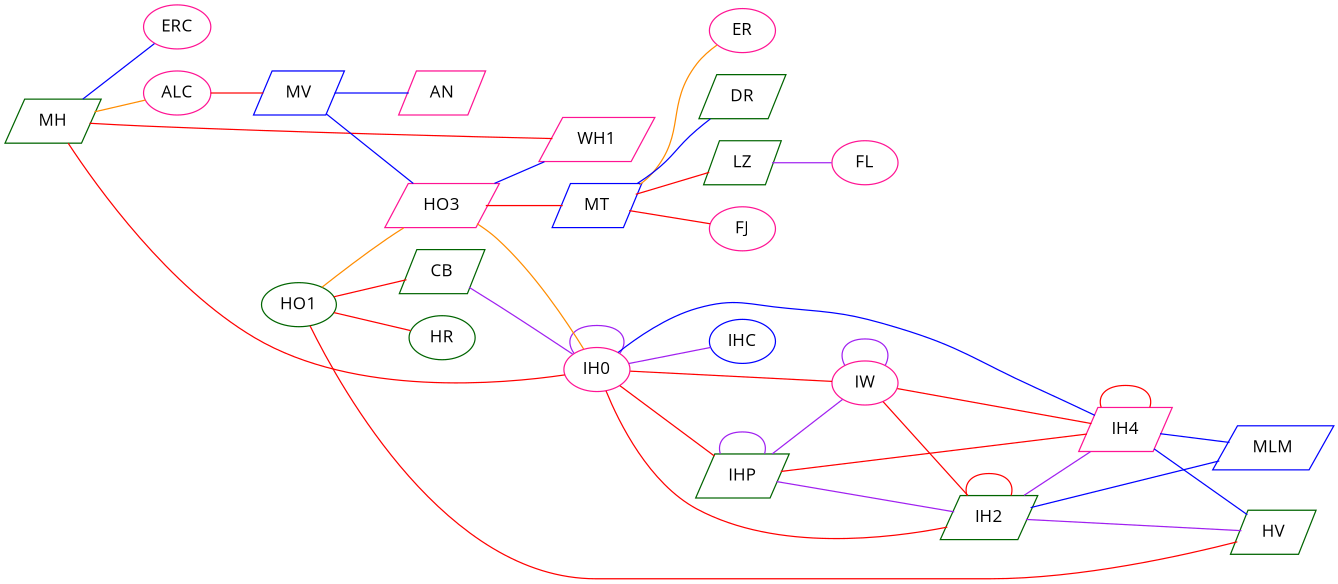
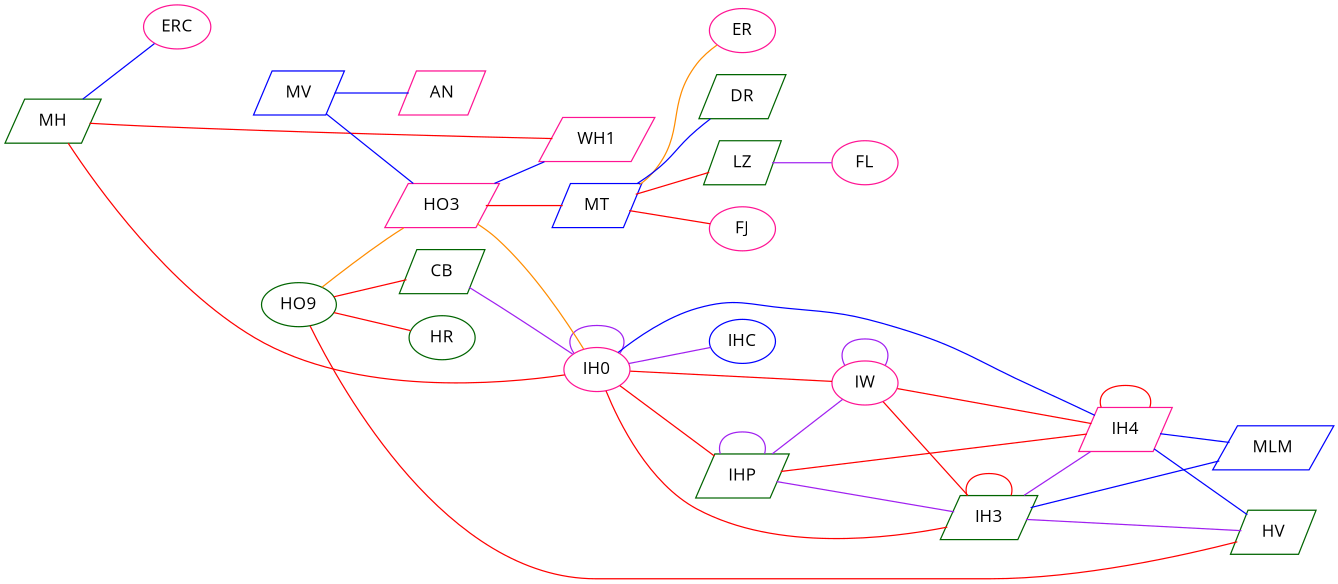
(177, 93) -> none
(299, 305) -> (299, 305)
(989, 518) -> (989, 518)
